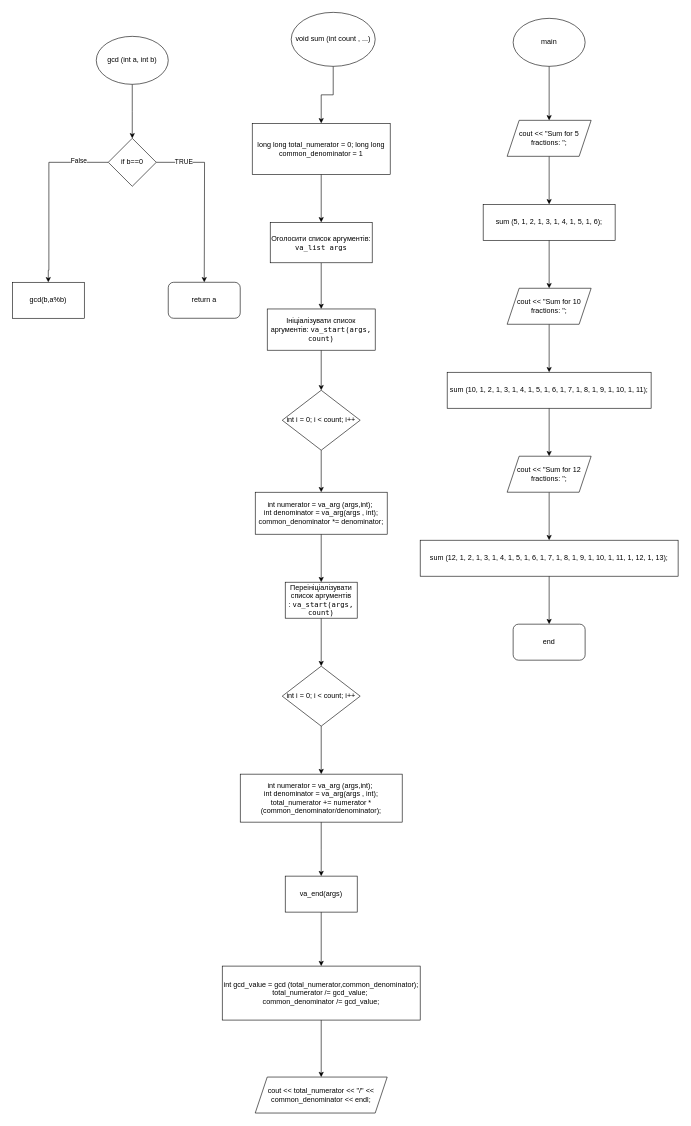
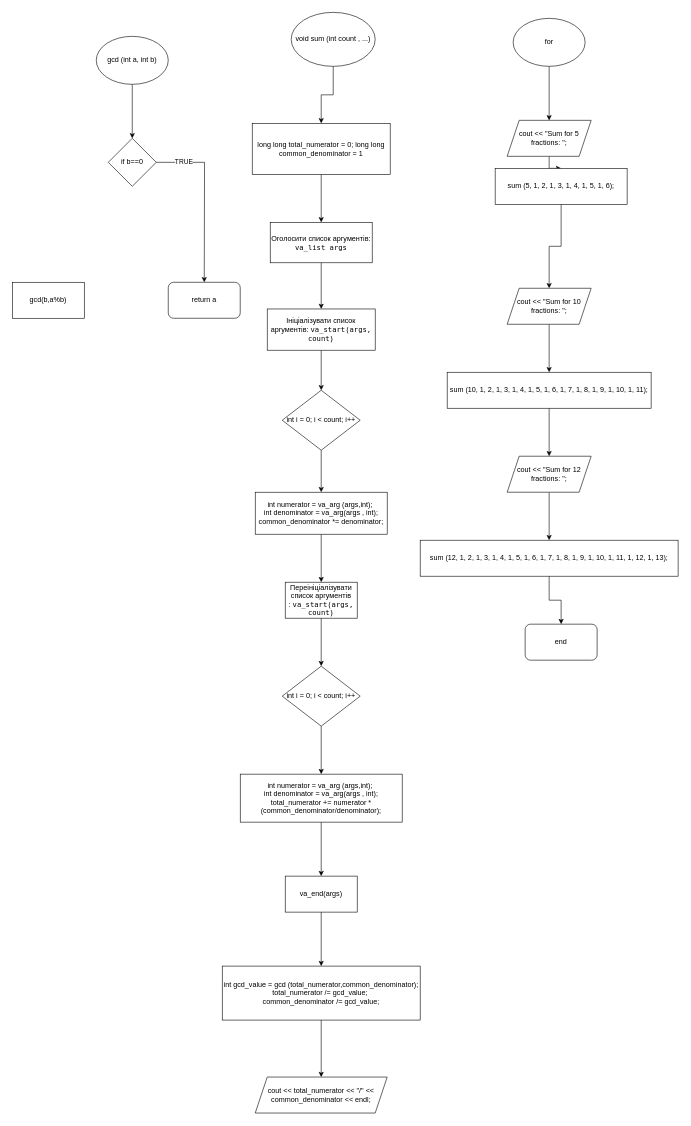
(549, 42) -> (549, 42)
(78, 162) -> none
(549, 222) -> (561, 186)
(549, 642) -> (561, 642)
